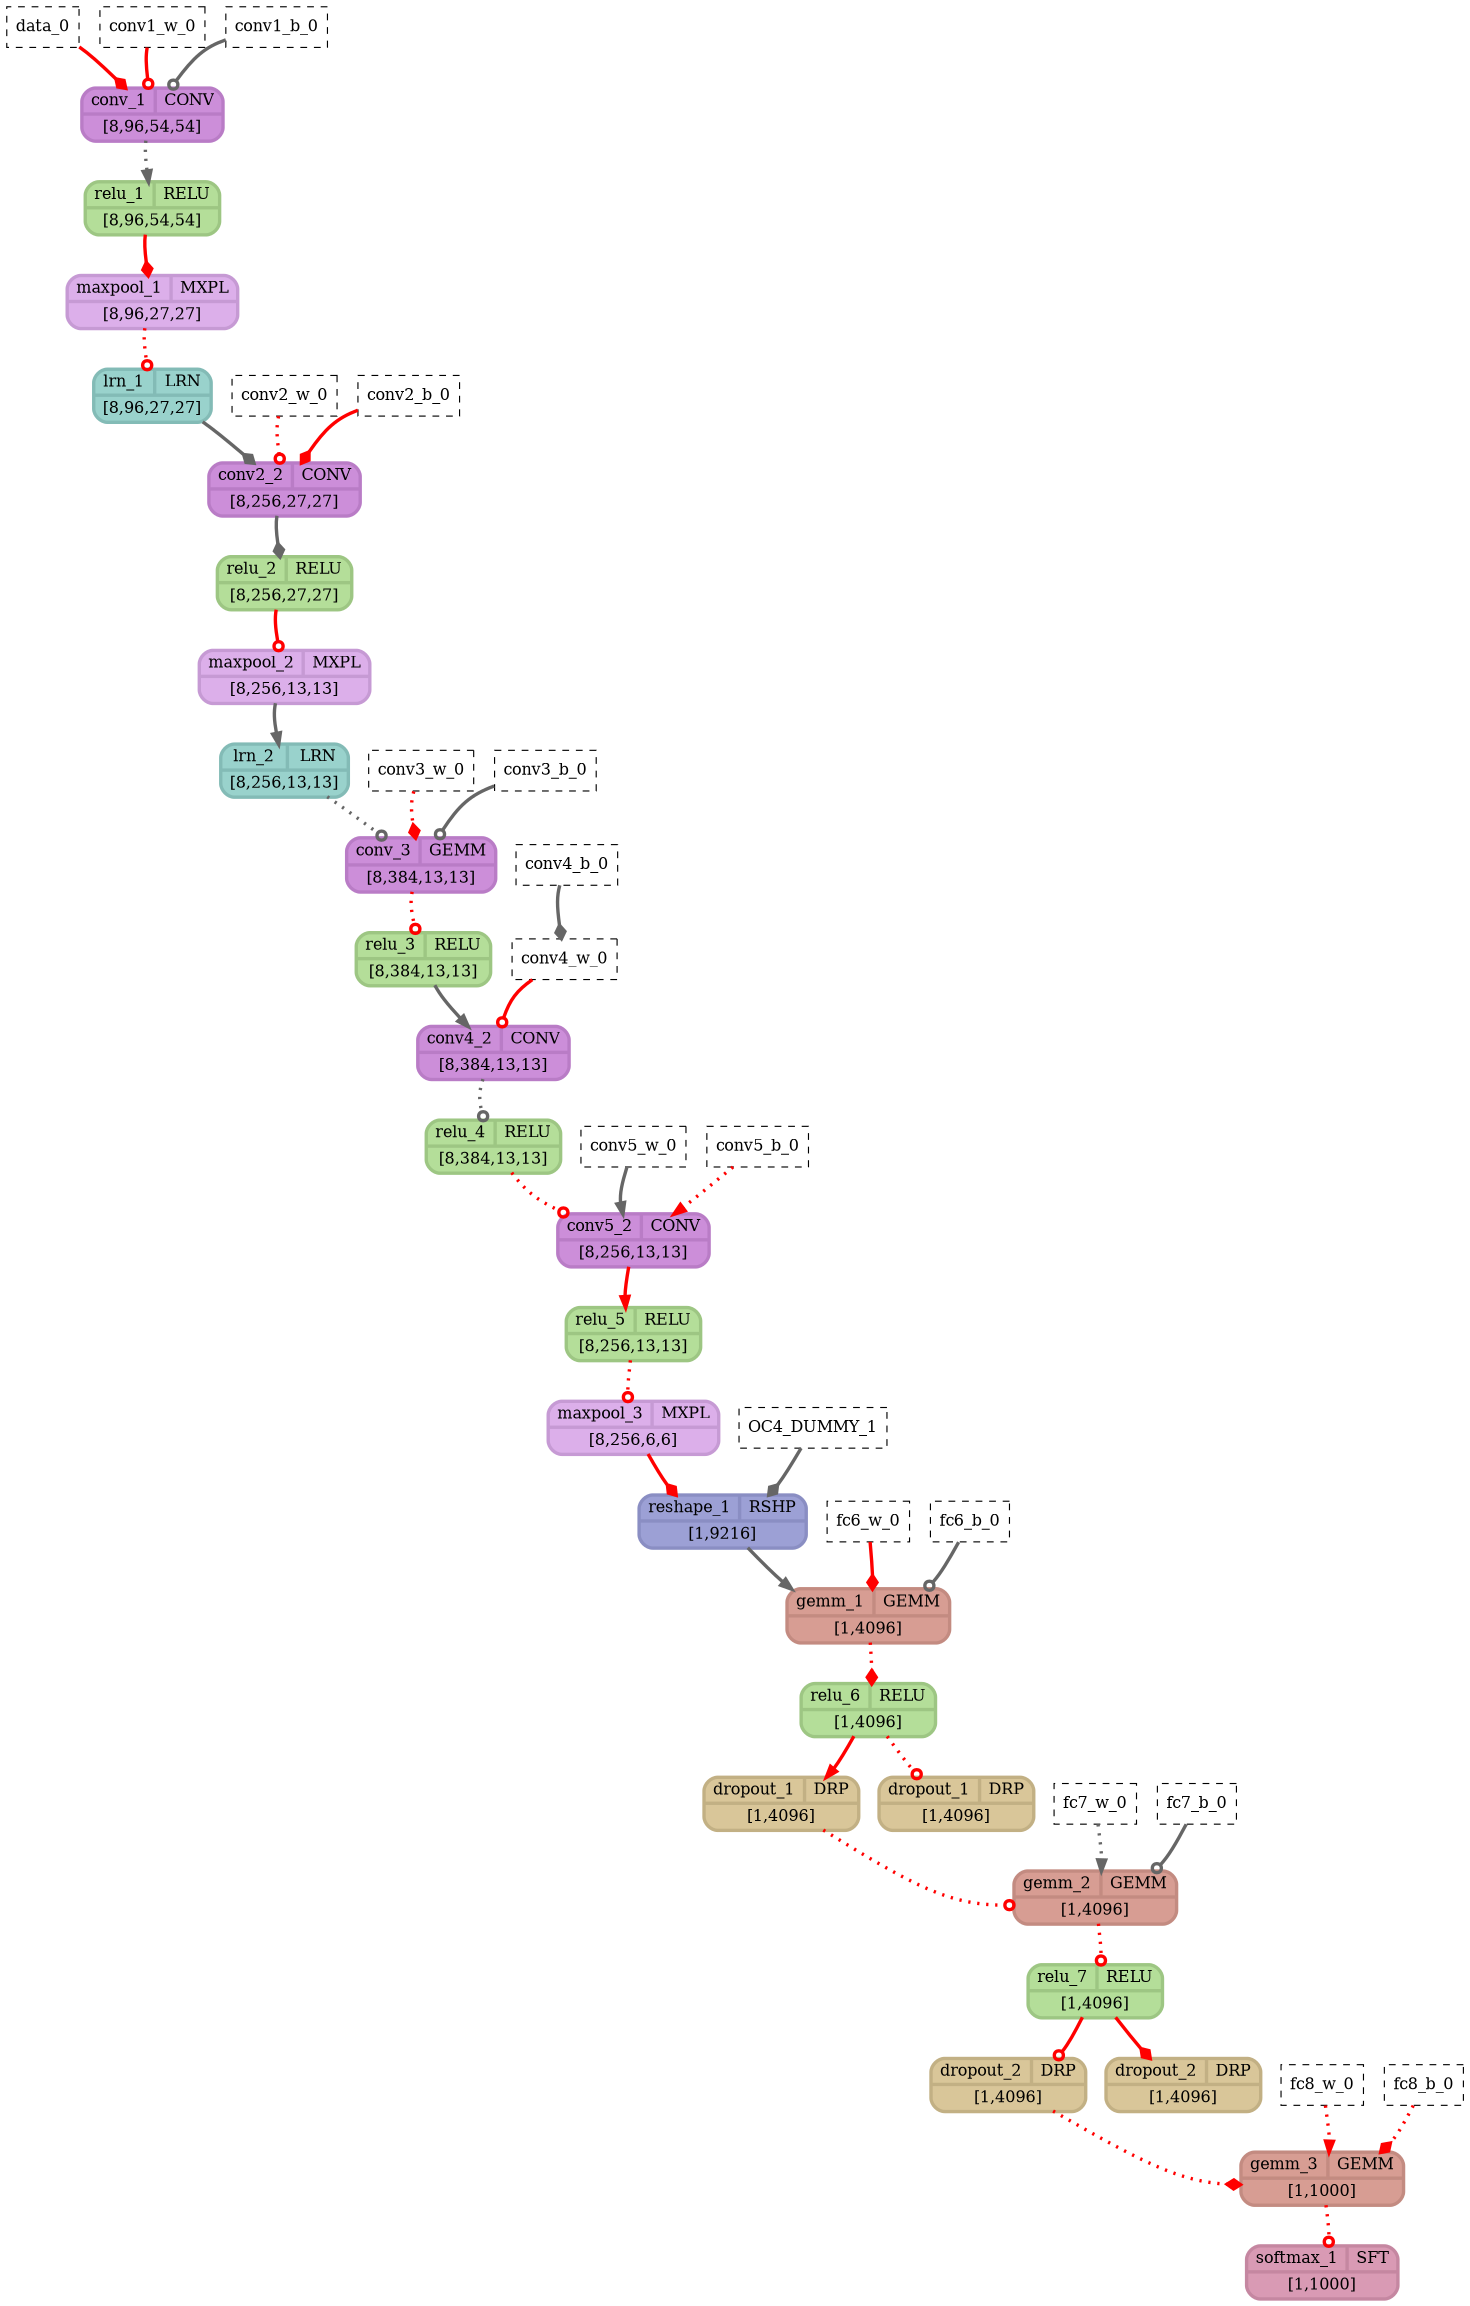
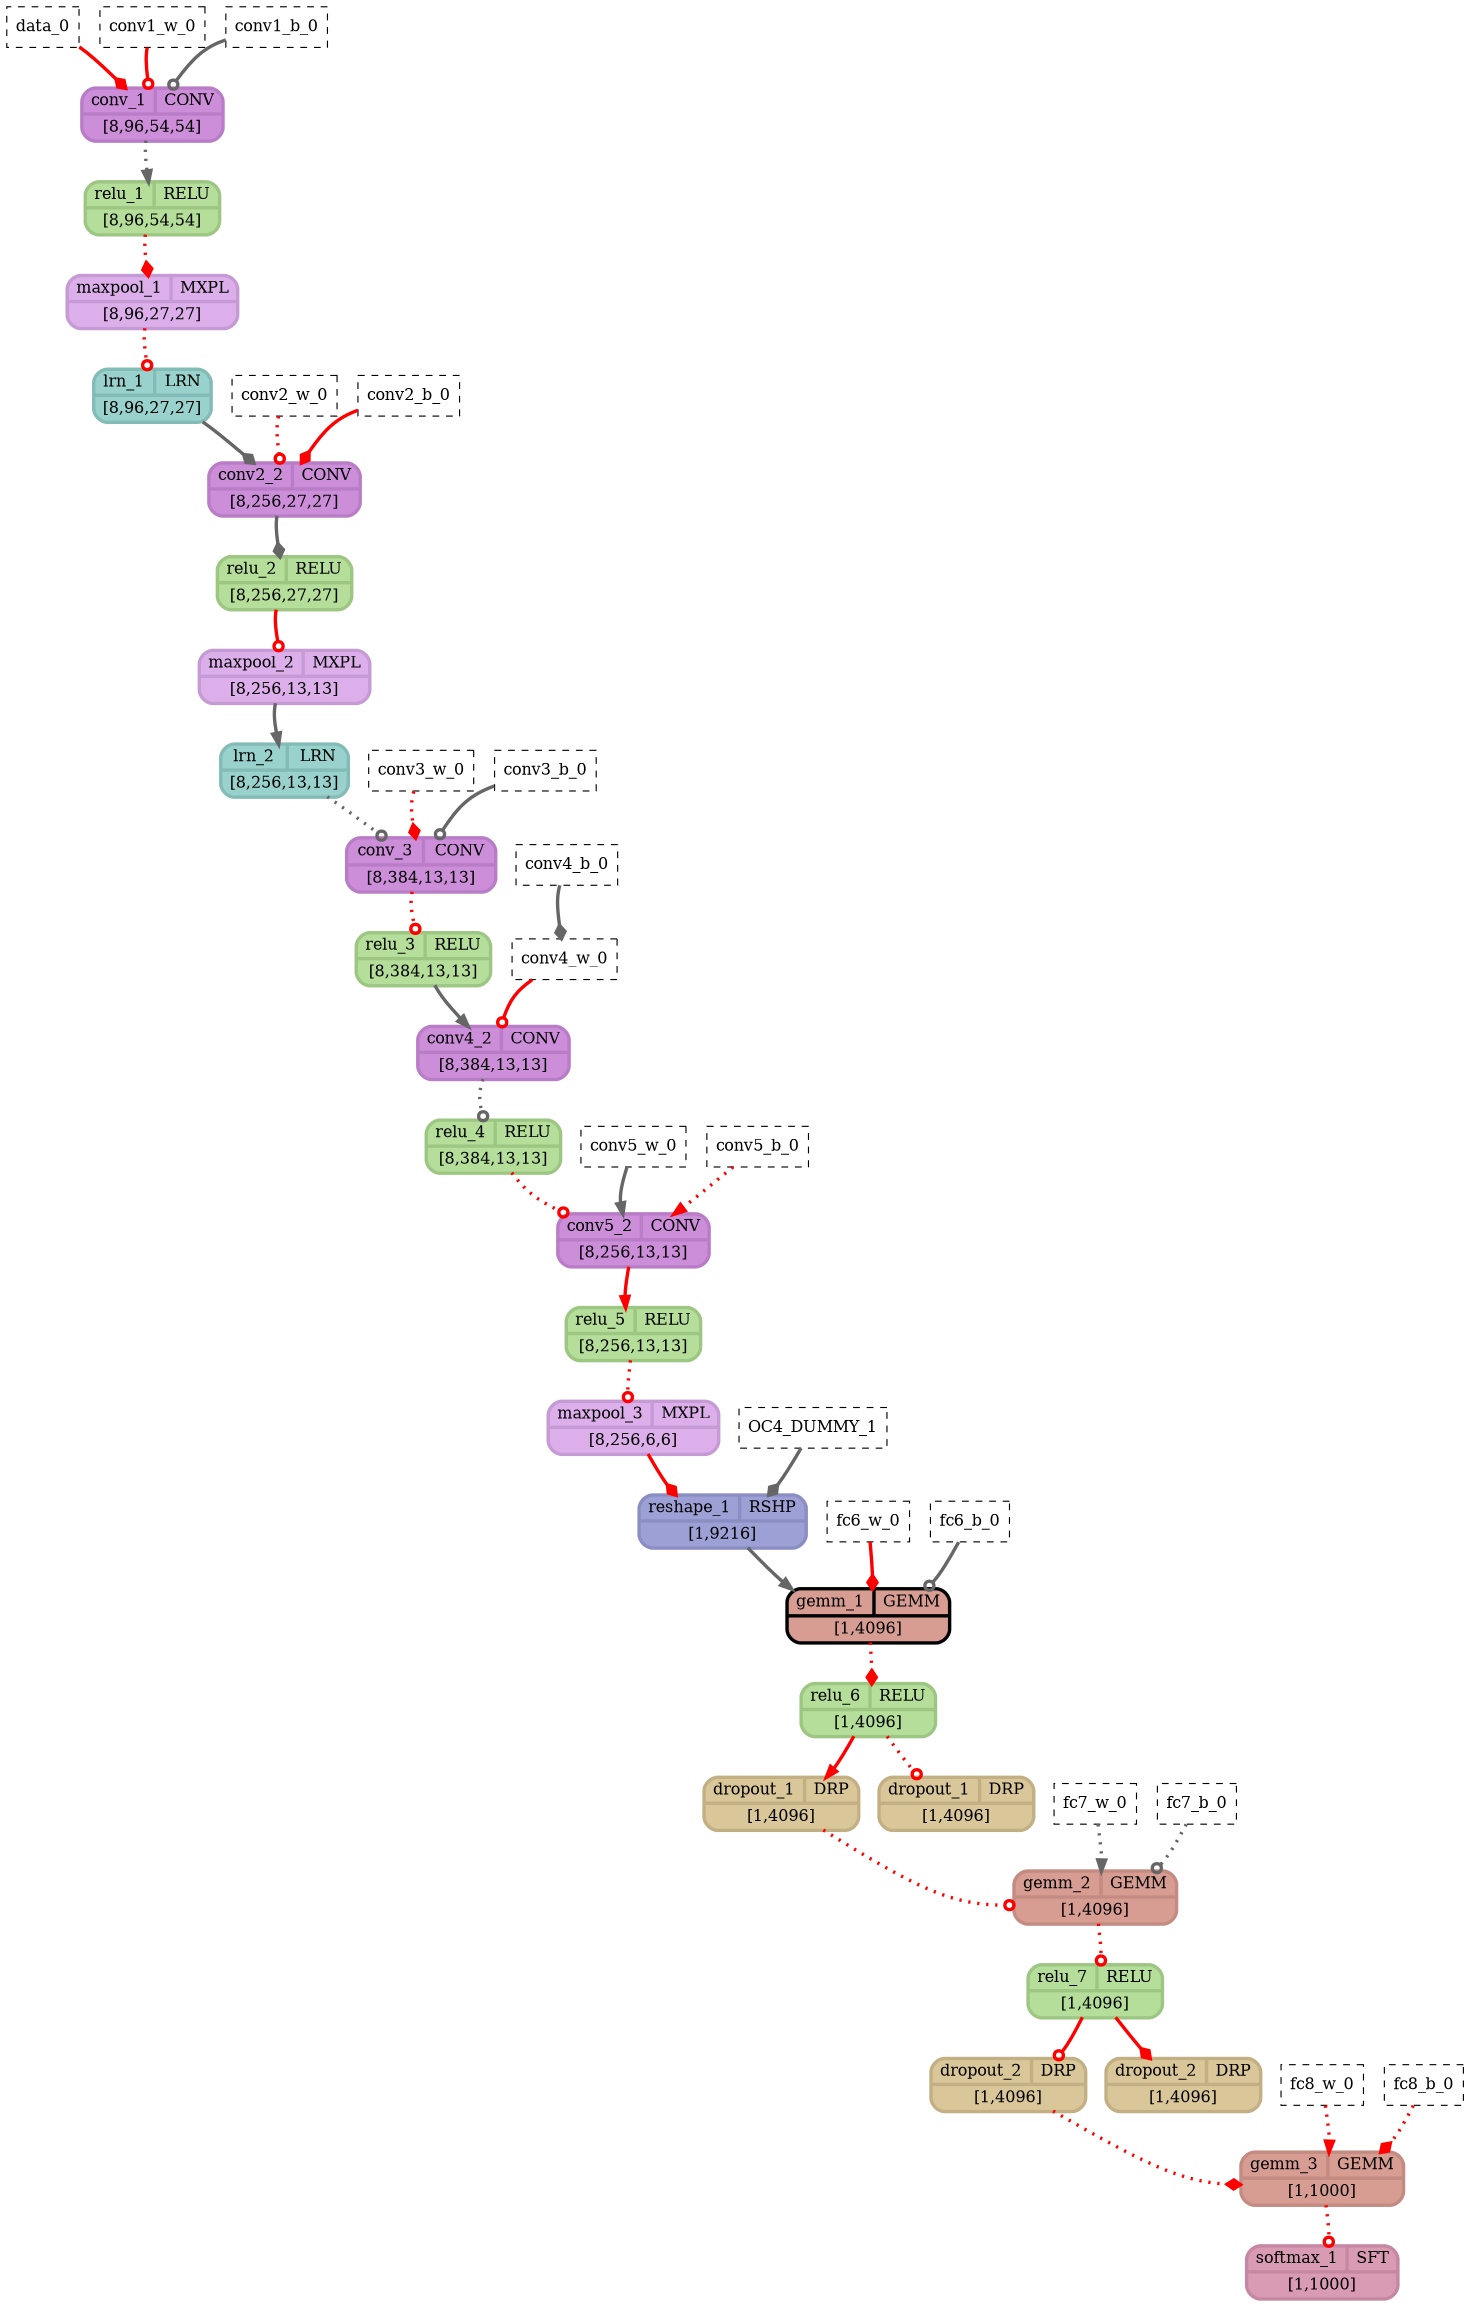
(145, 249) -> (145, 249)
(458, 851) -> (460, 851)
(868, 1616) -> (868, 1616)
(1174, 1845) -> (1174, 1845)
